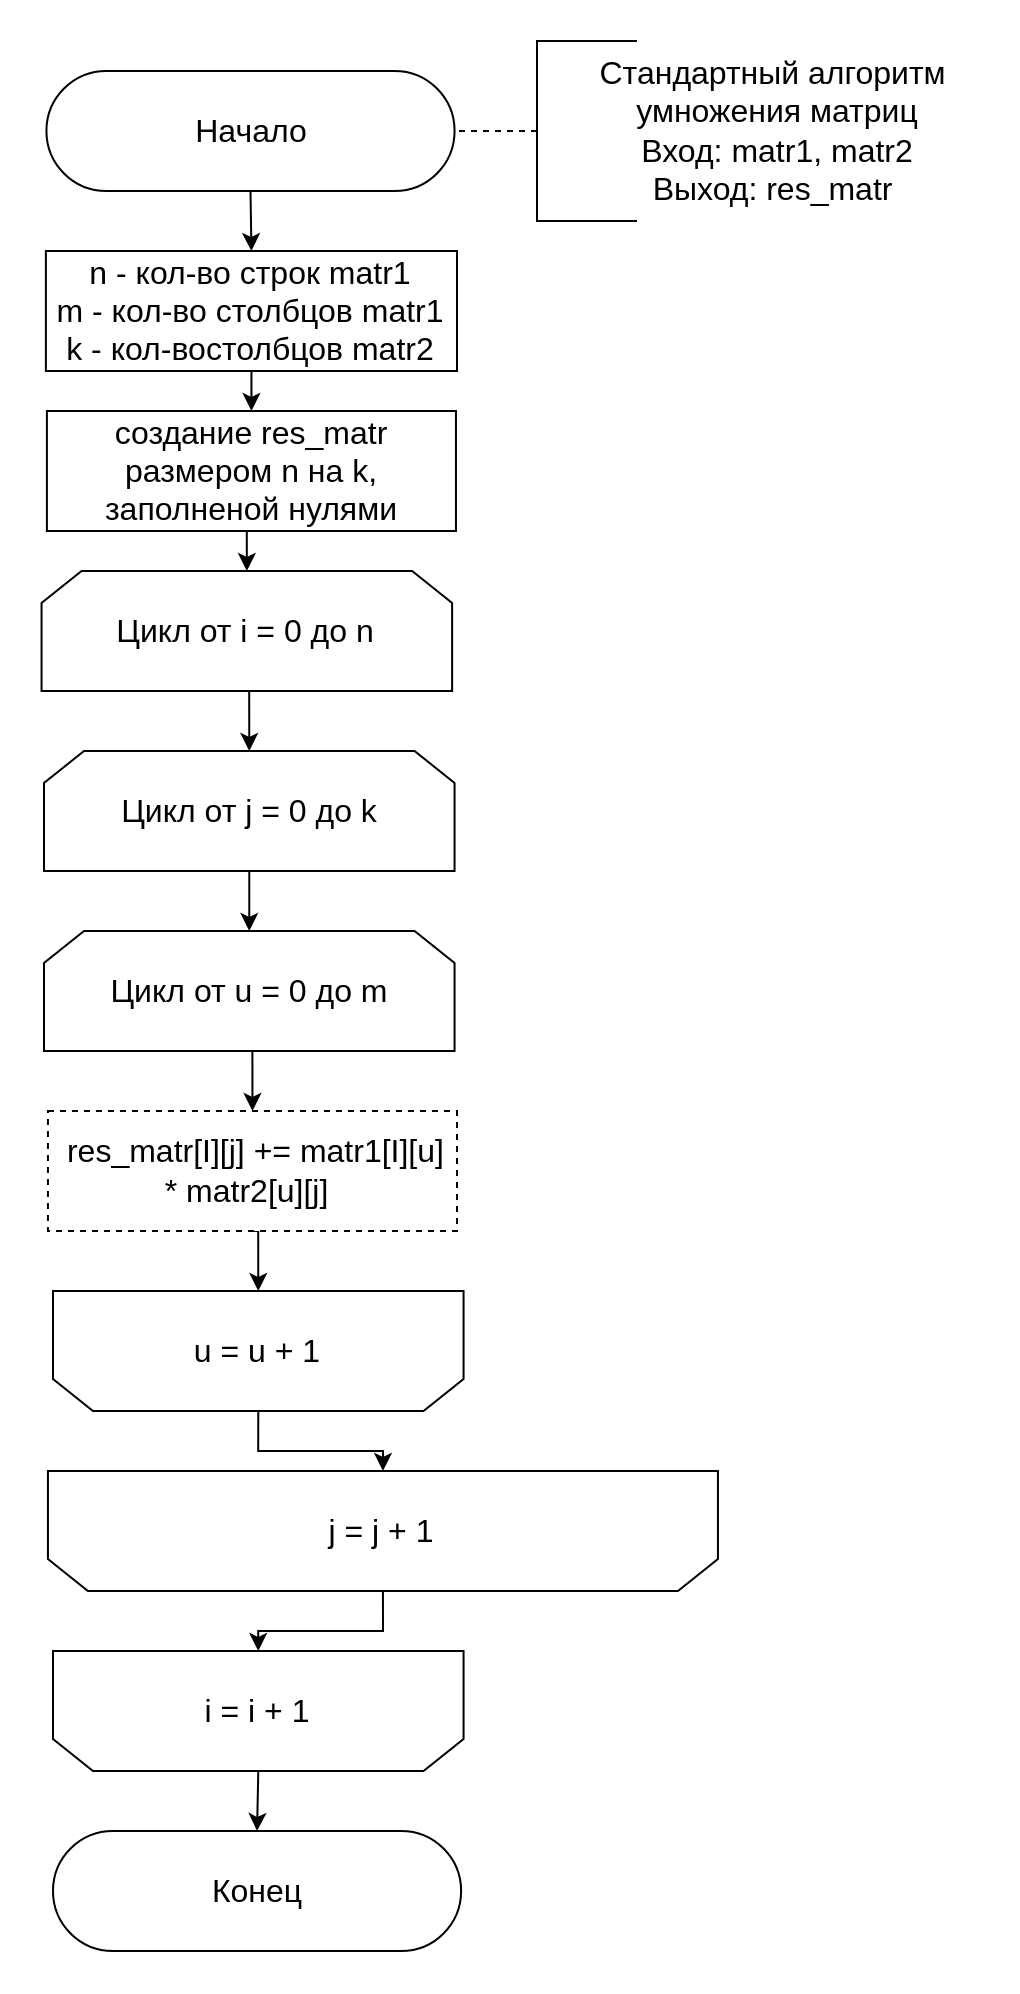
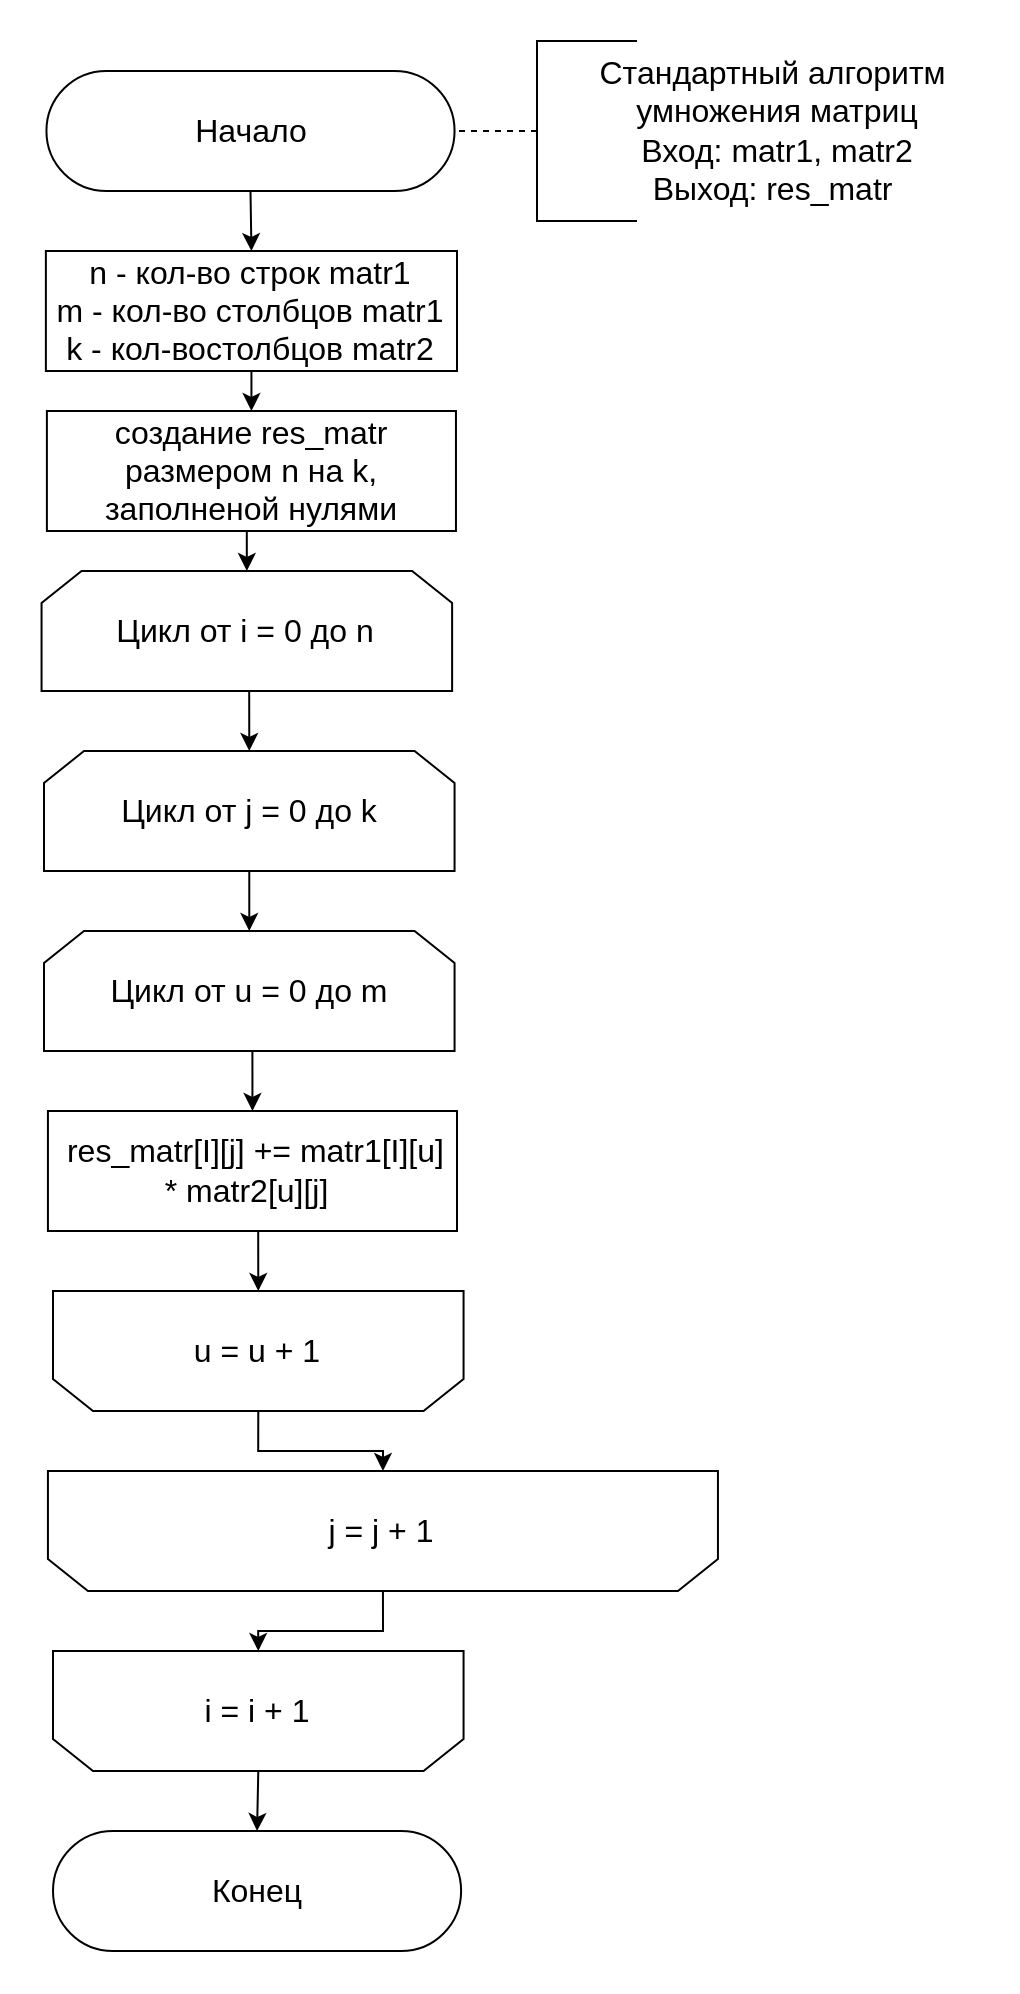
(252, 1171) -> (252, 1171)
